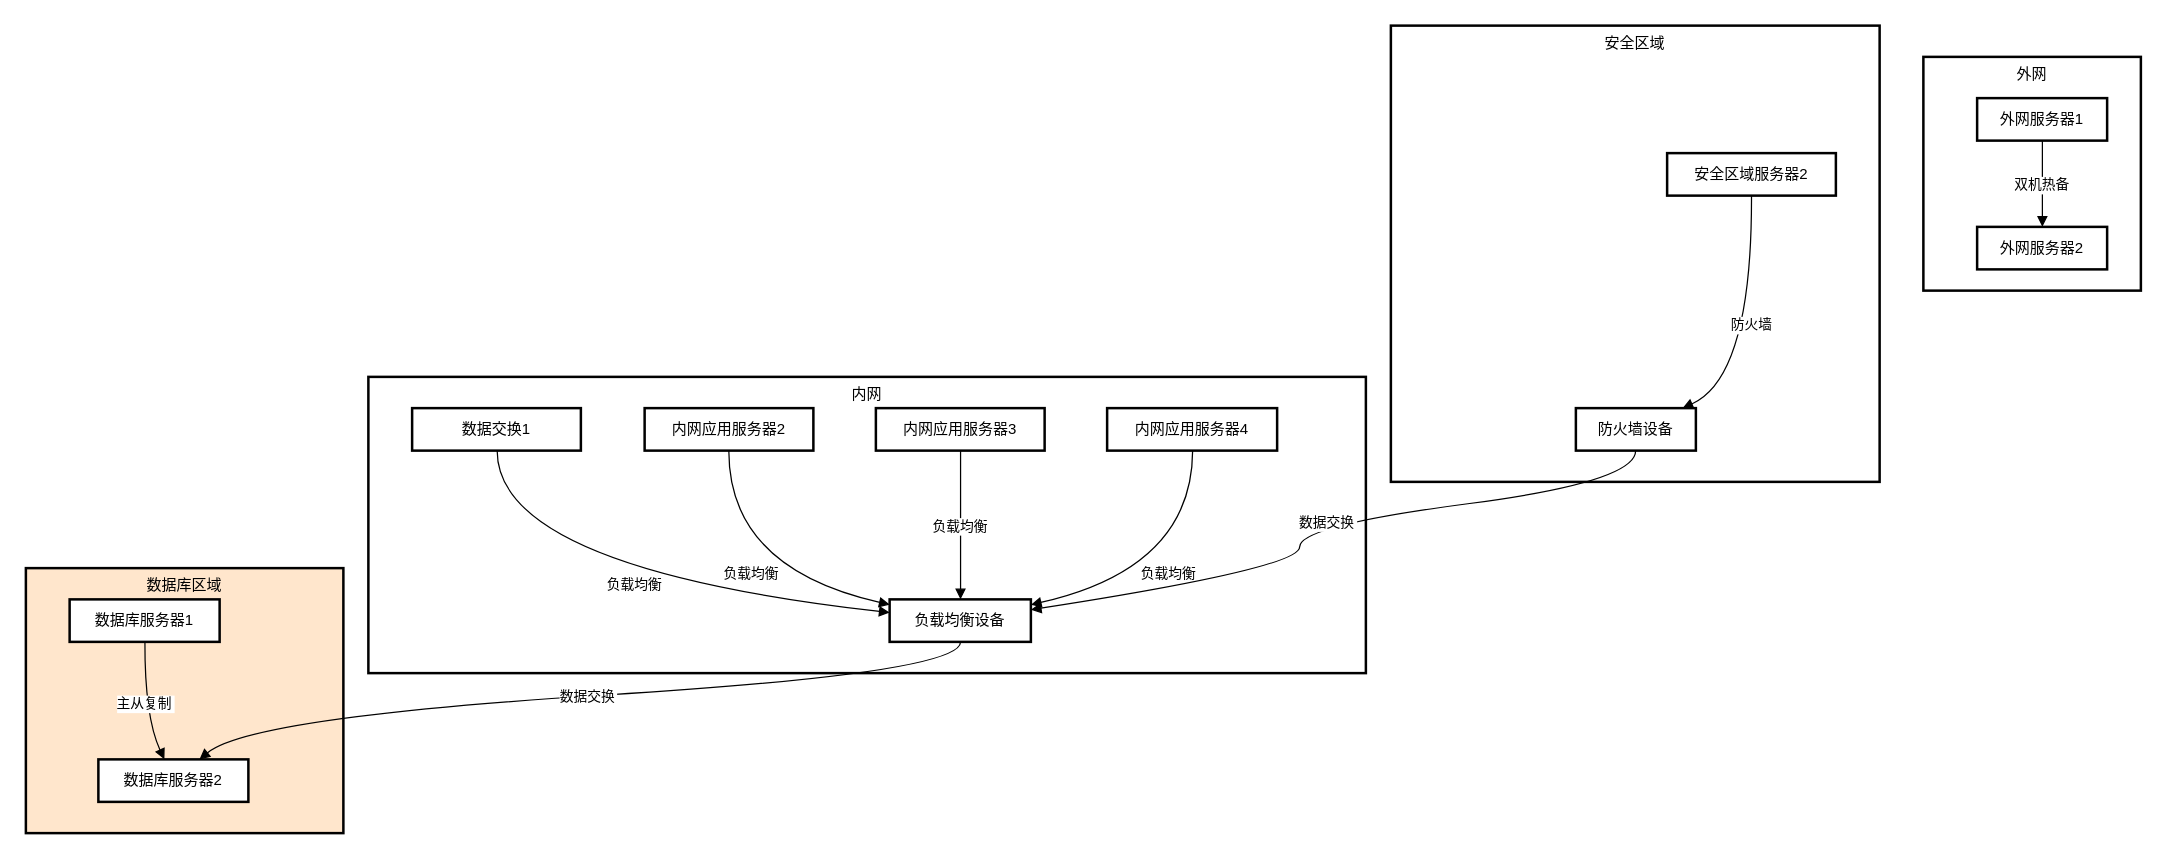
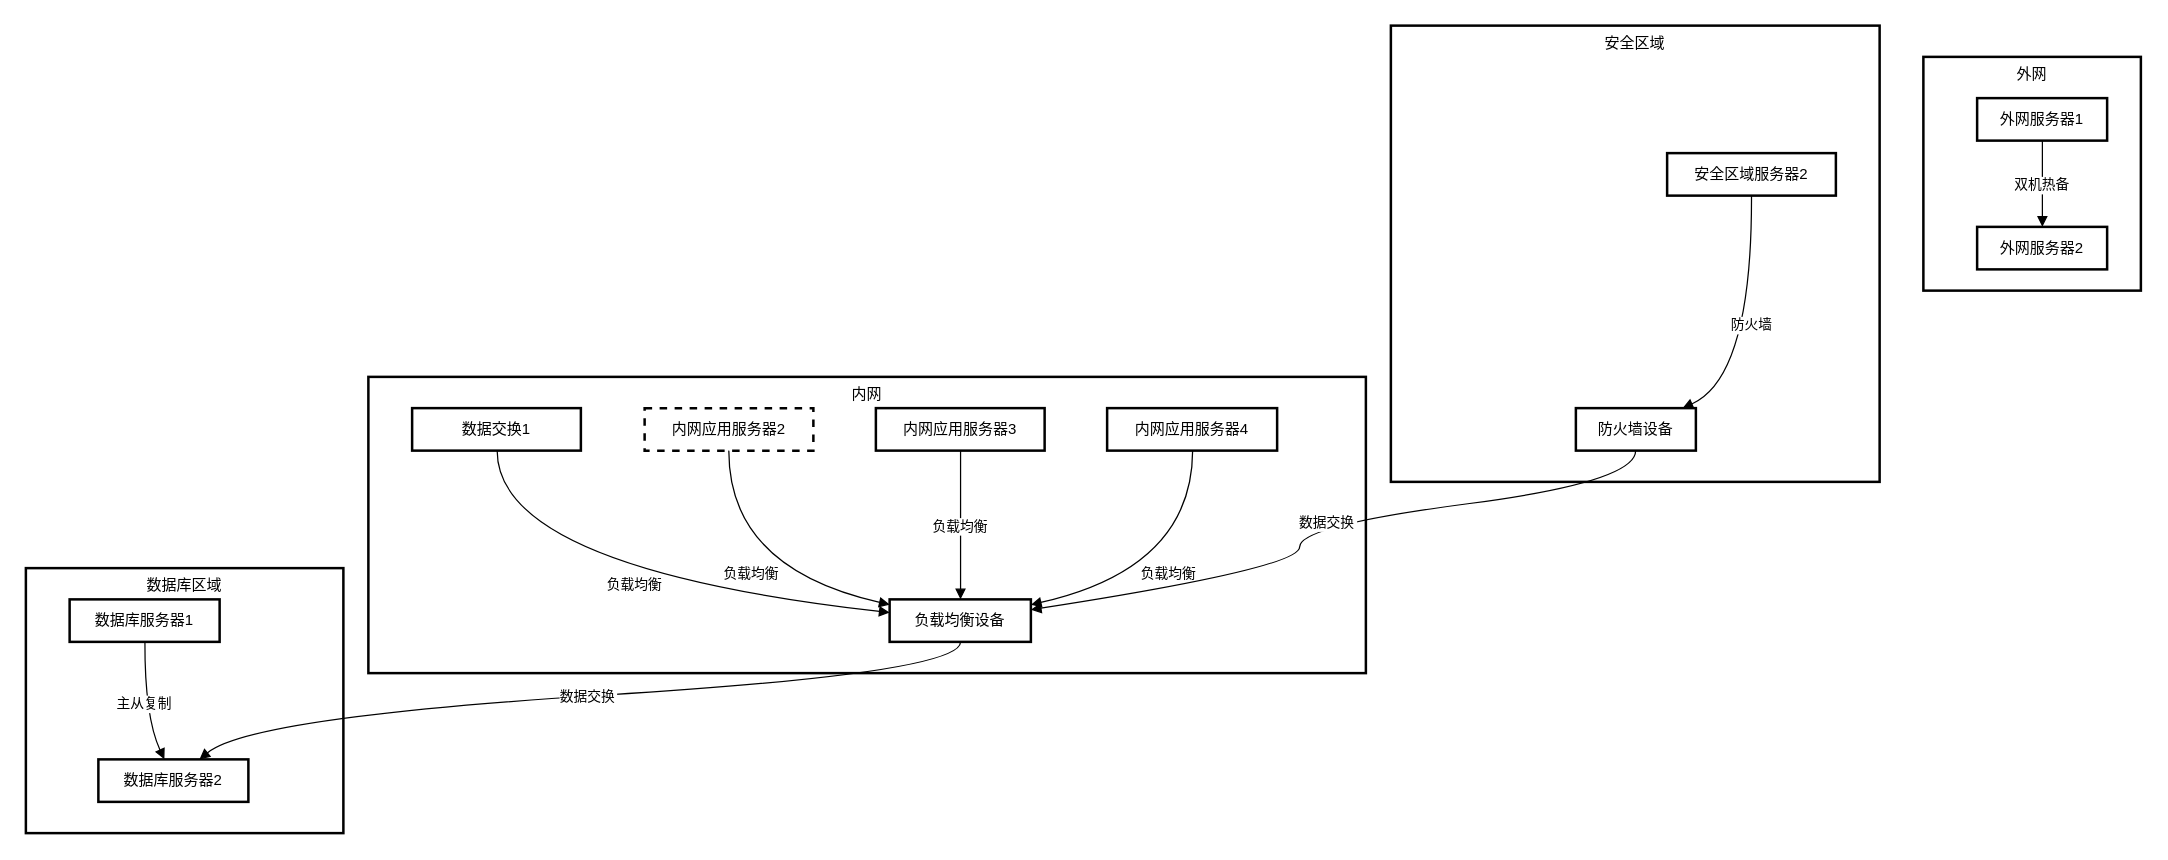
(729, 429) -> (729, 429)
(184, 701) -> (184, 701)
